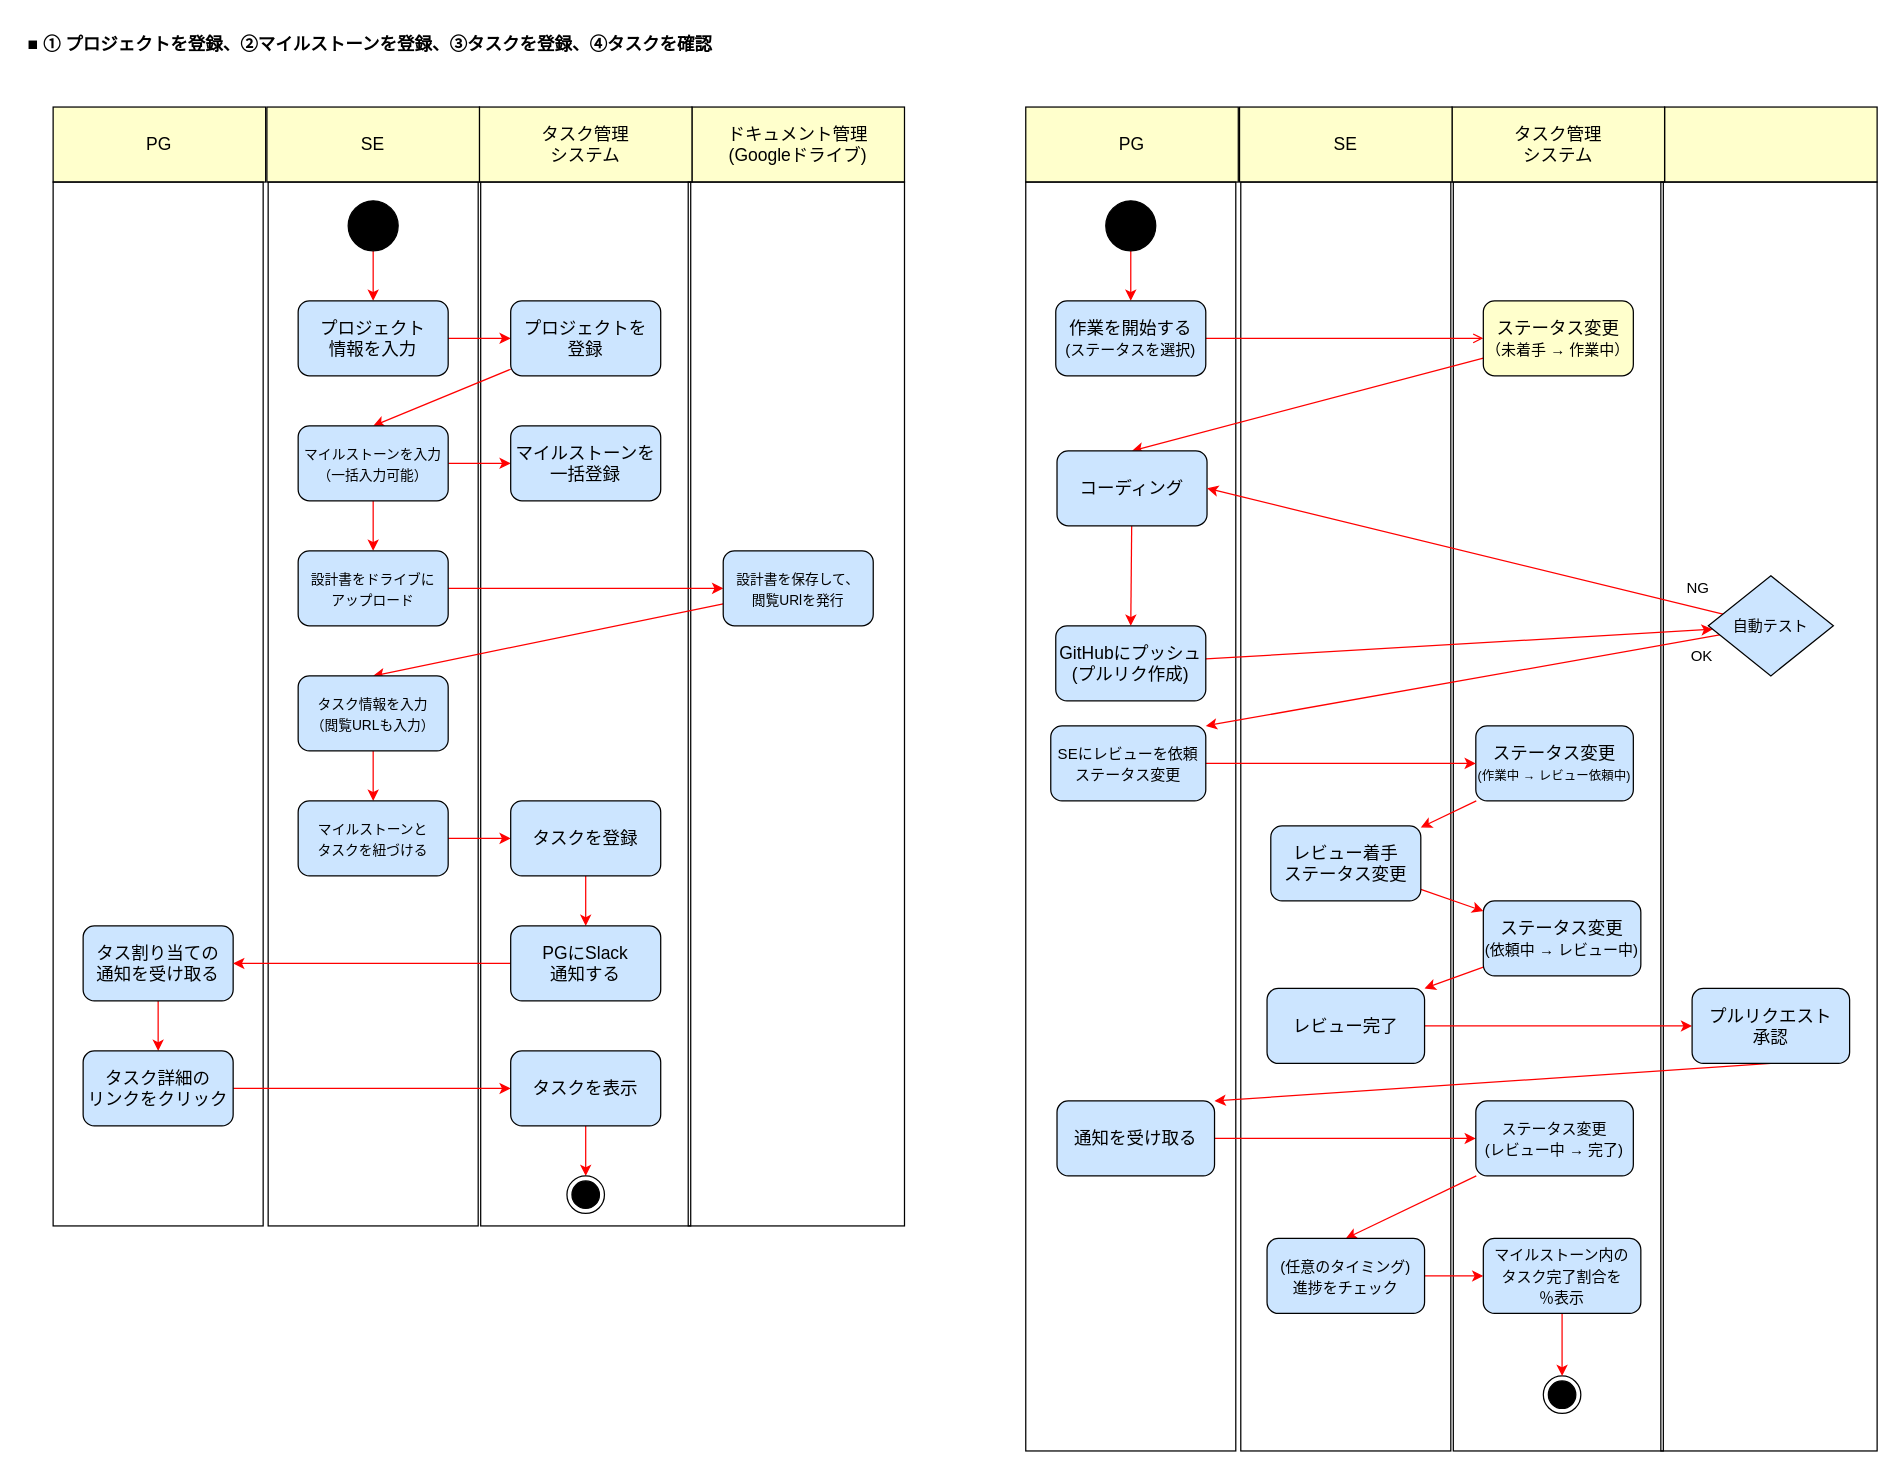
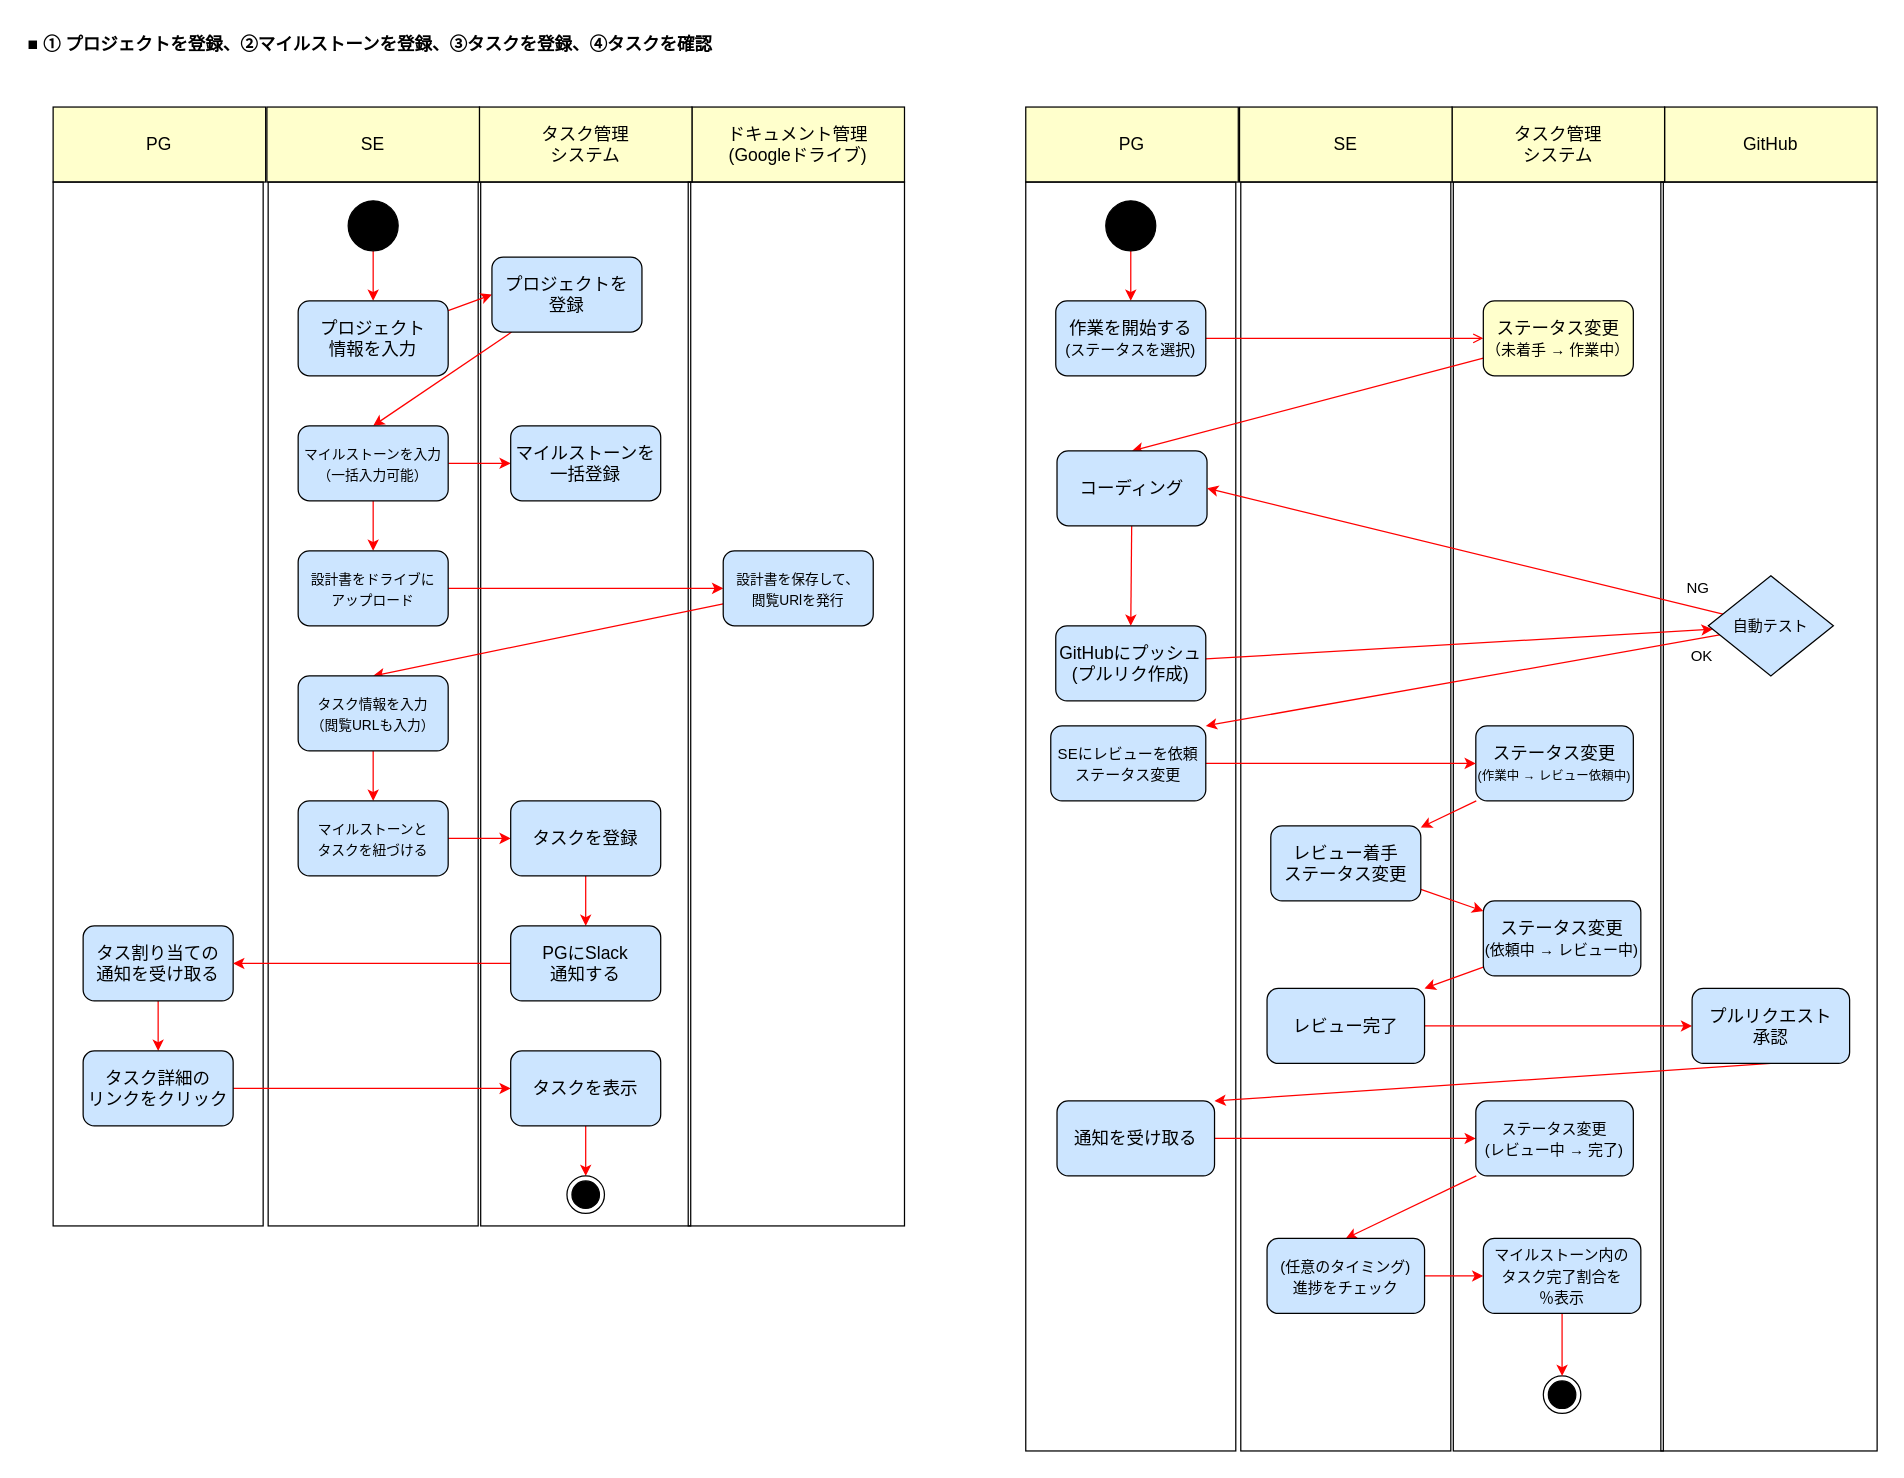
none -> (1771, 144)
(586, 338) -> (567, 294)
